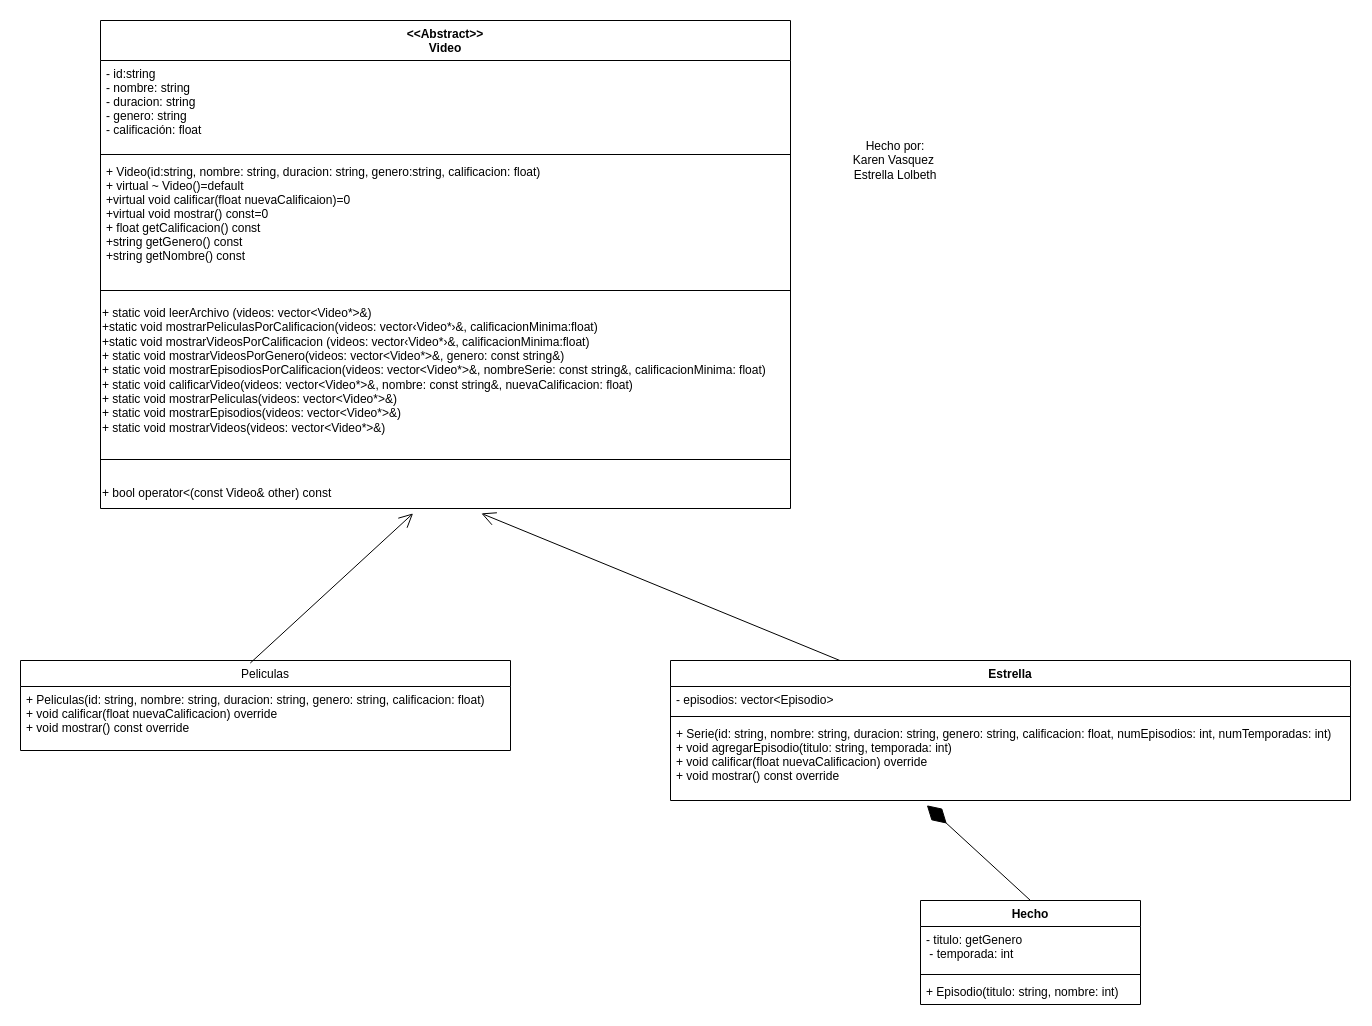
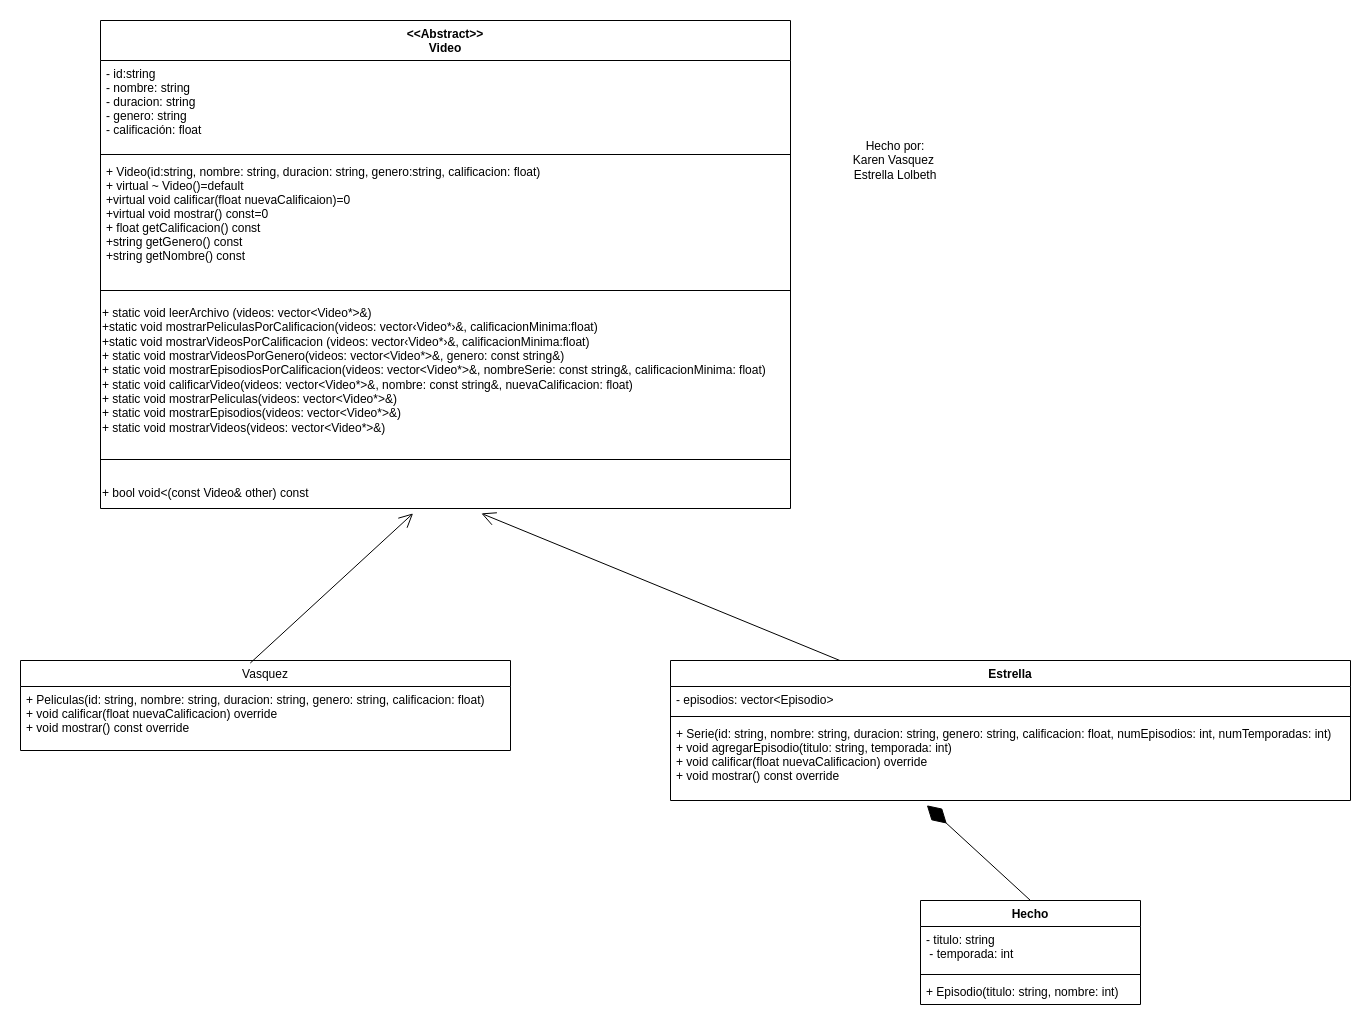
(233, 494) -> (218, 494)
(265, 674) -> (265, 674)
(982, 940) -> (970, 940)
